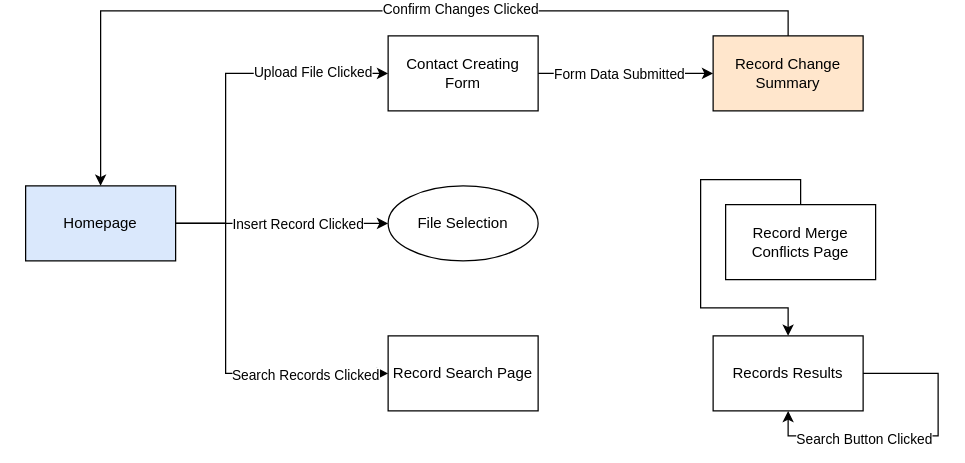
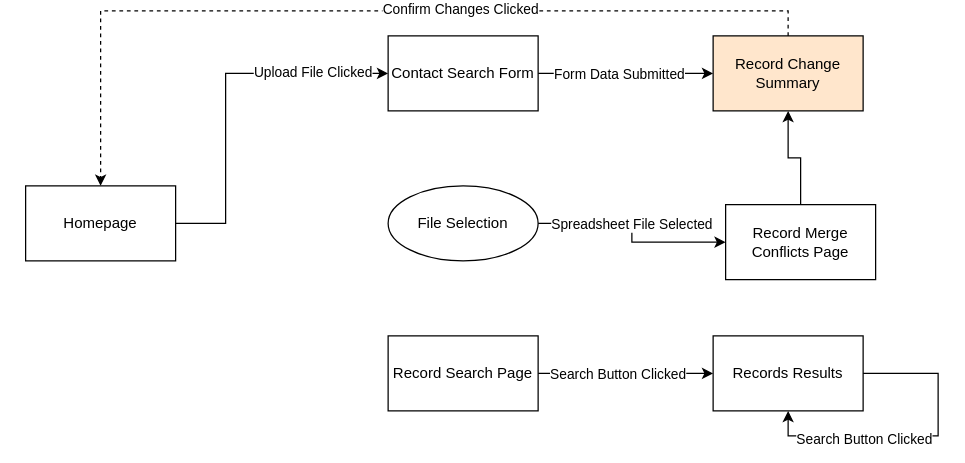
(159, 11) -> (159, 11)
(463, 73) -> (463, 73)
(101, 223) -> (101, 223)
(304, 223) -> none
none -> (632, 228)
(701, 245) -> (788, 156)
(229, 373) -> none
none -> (621, 373)
